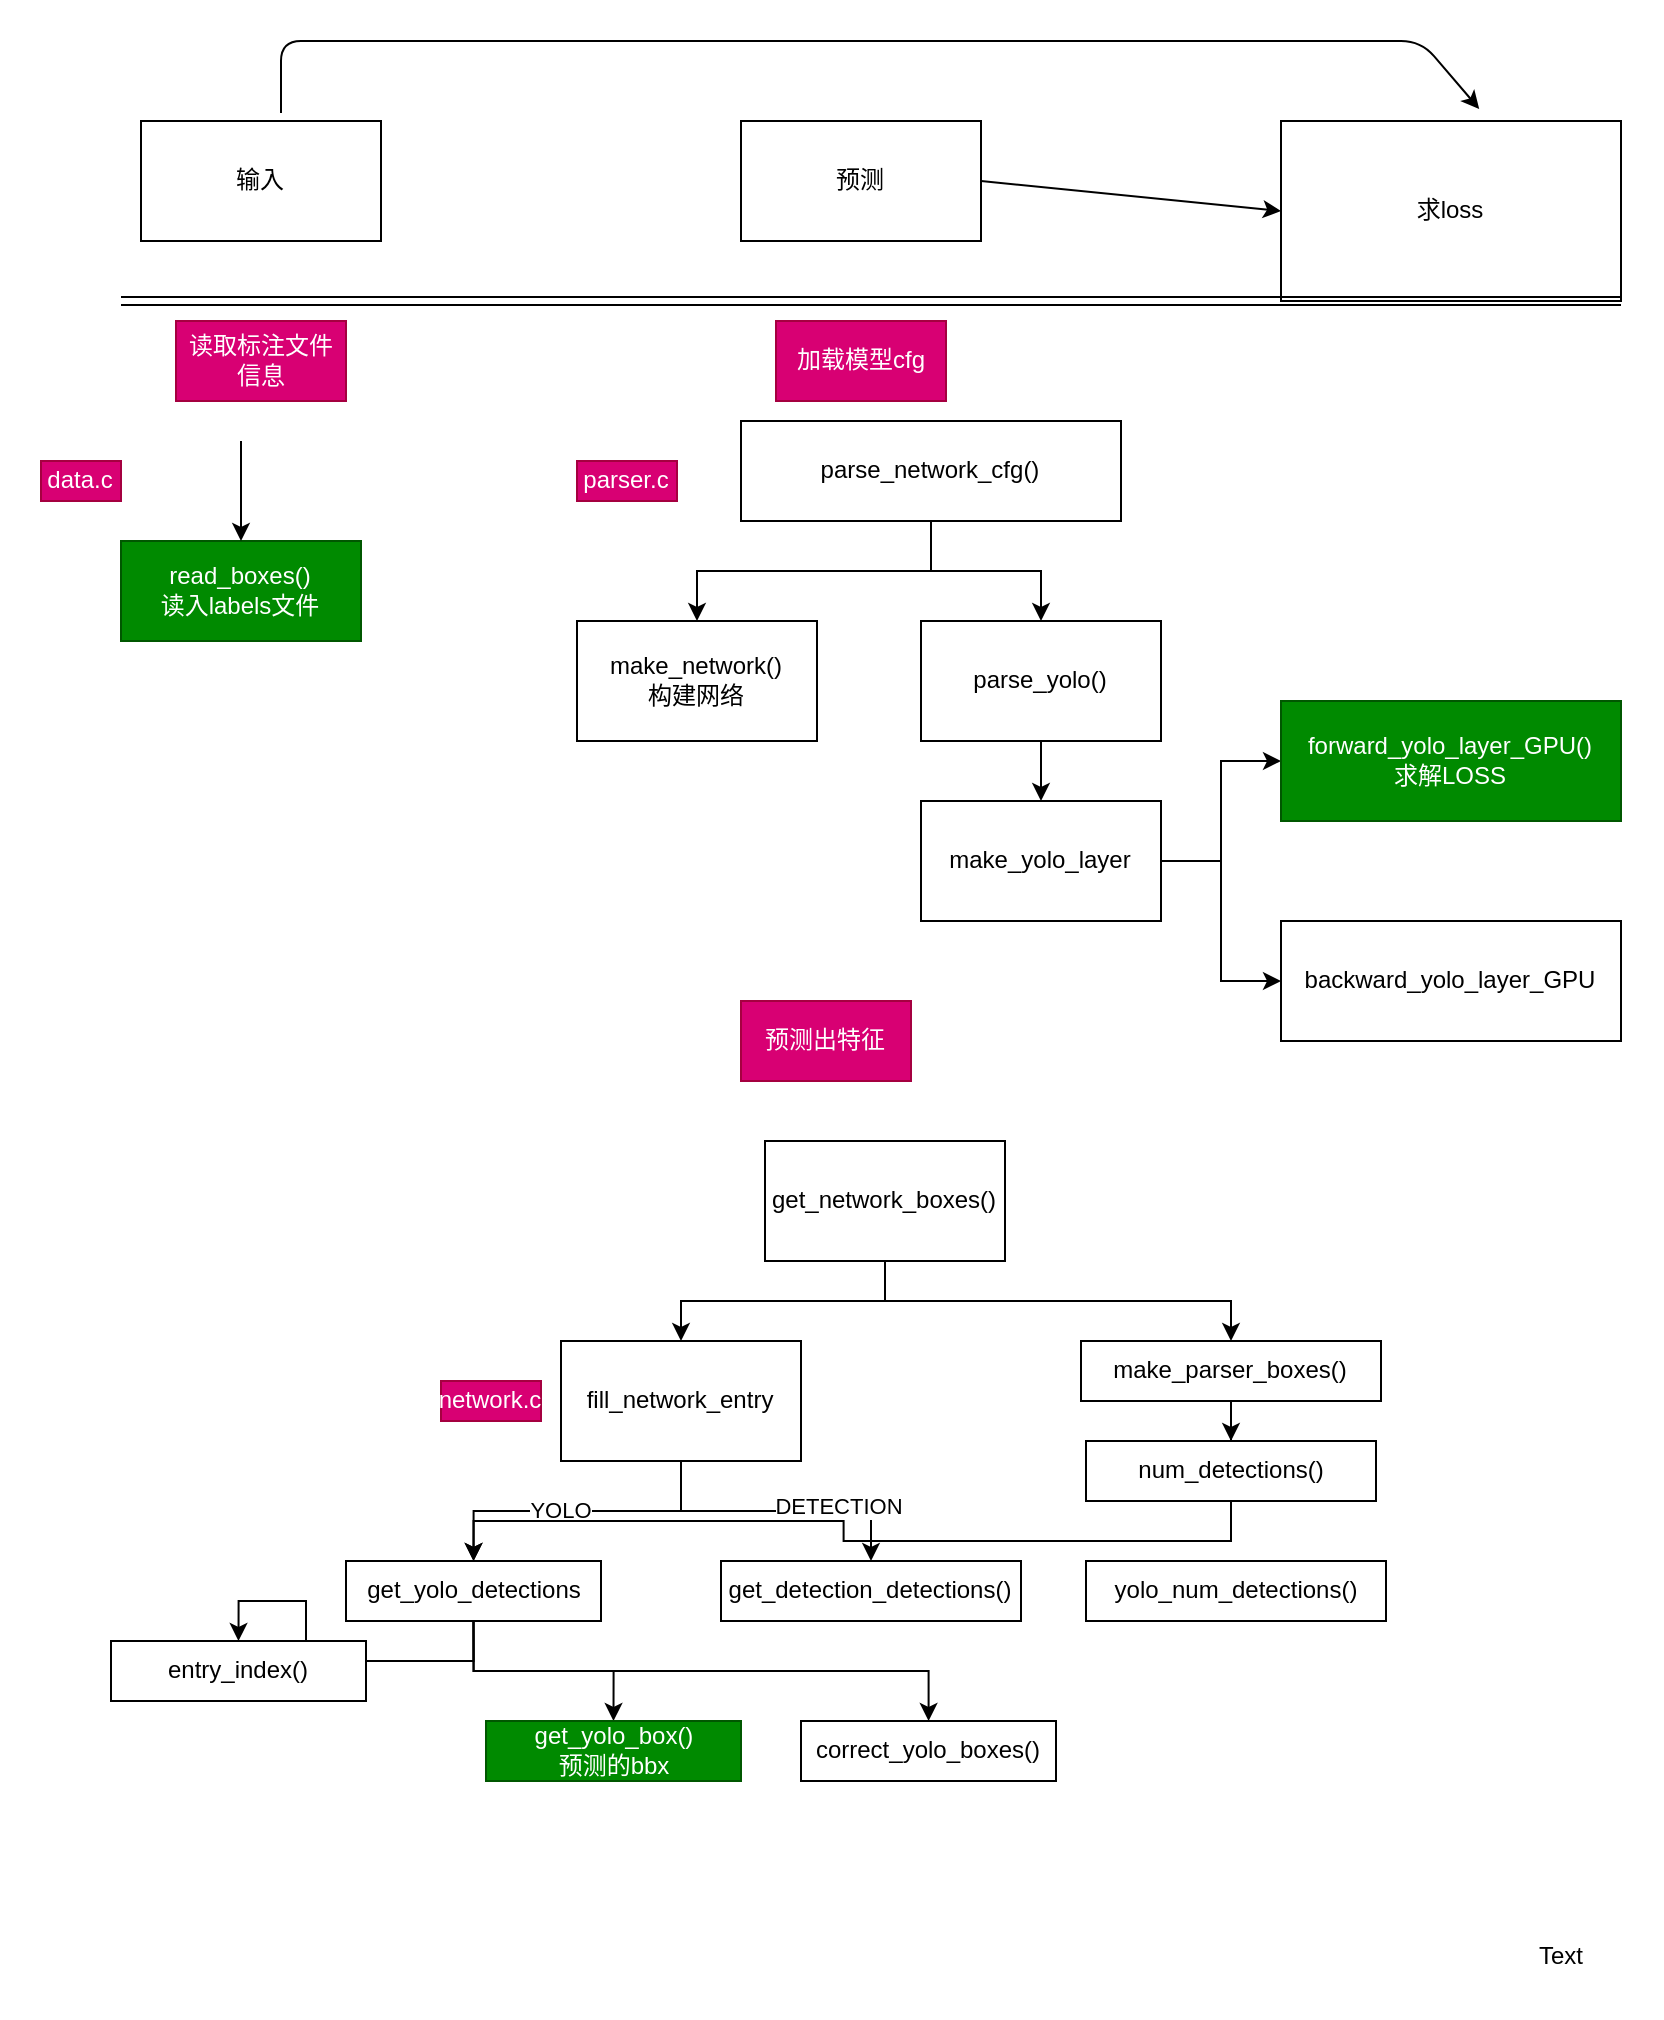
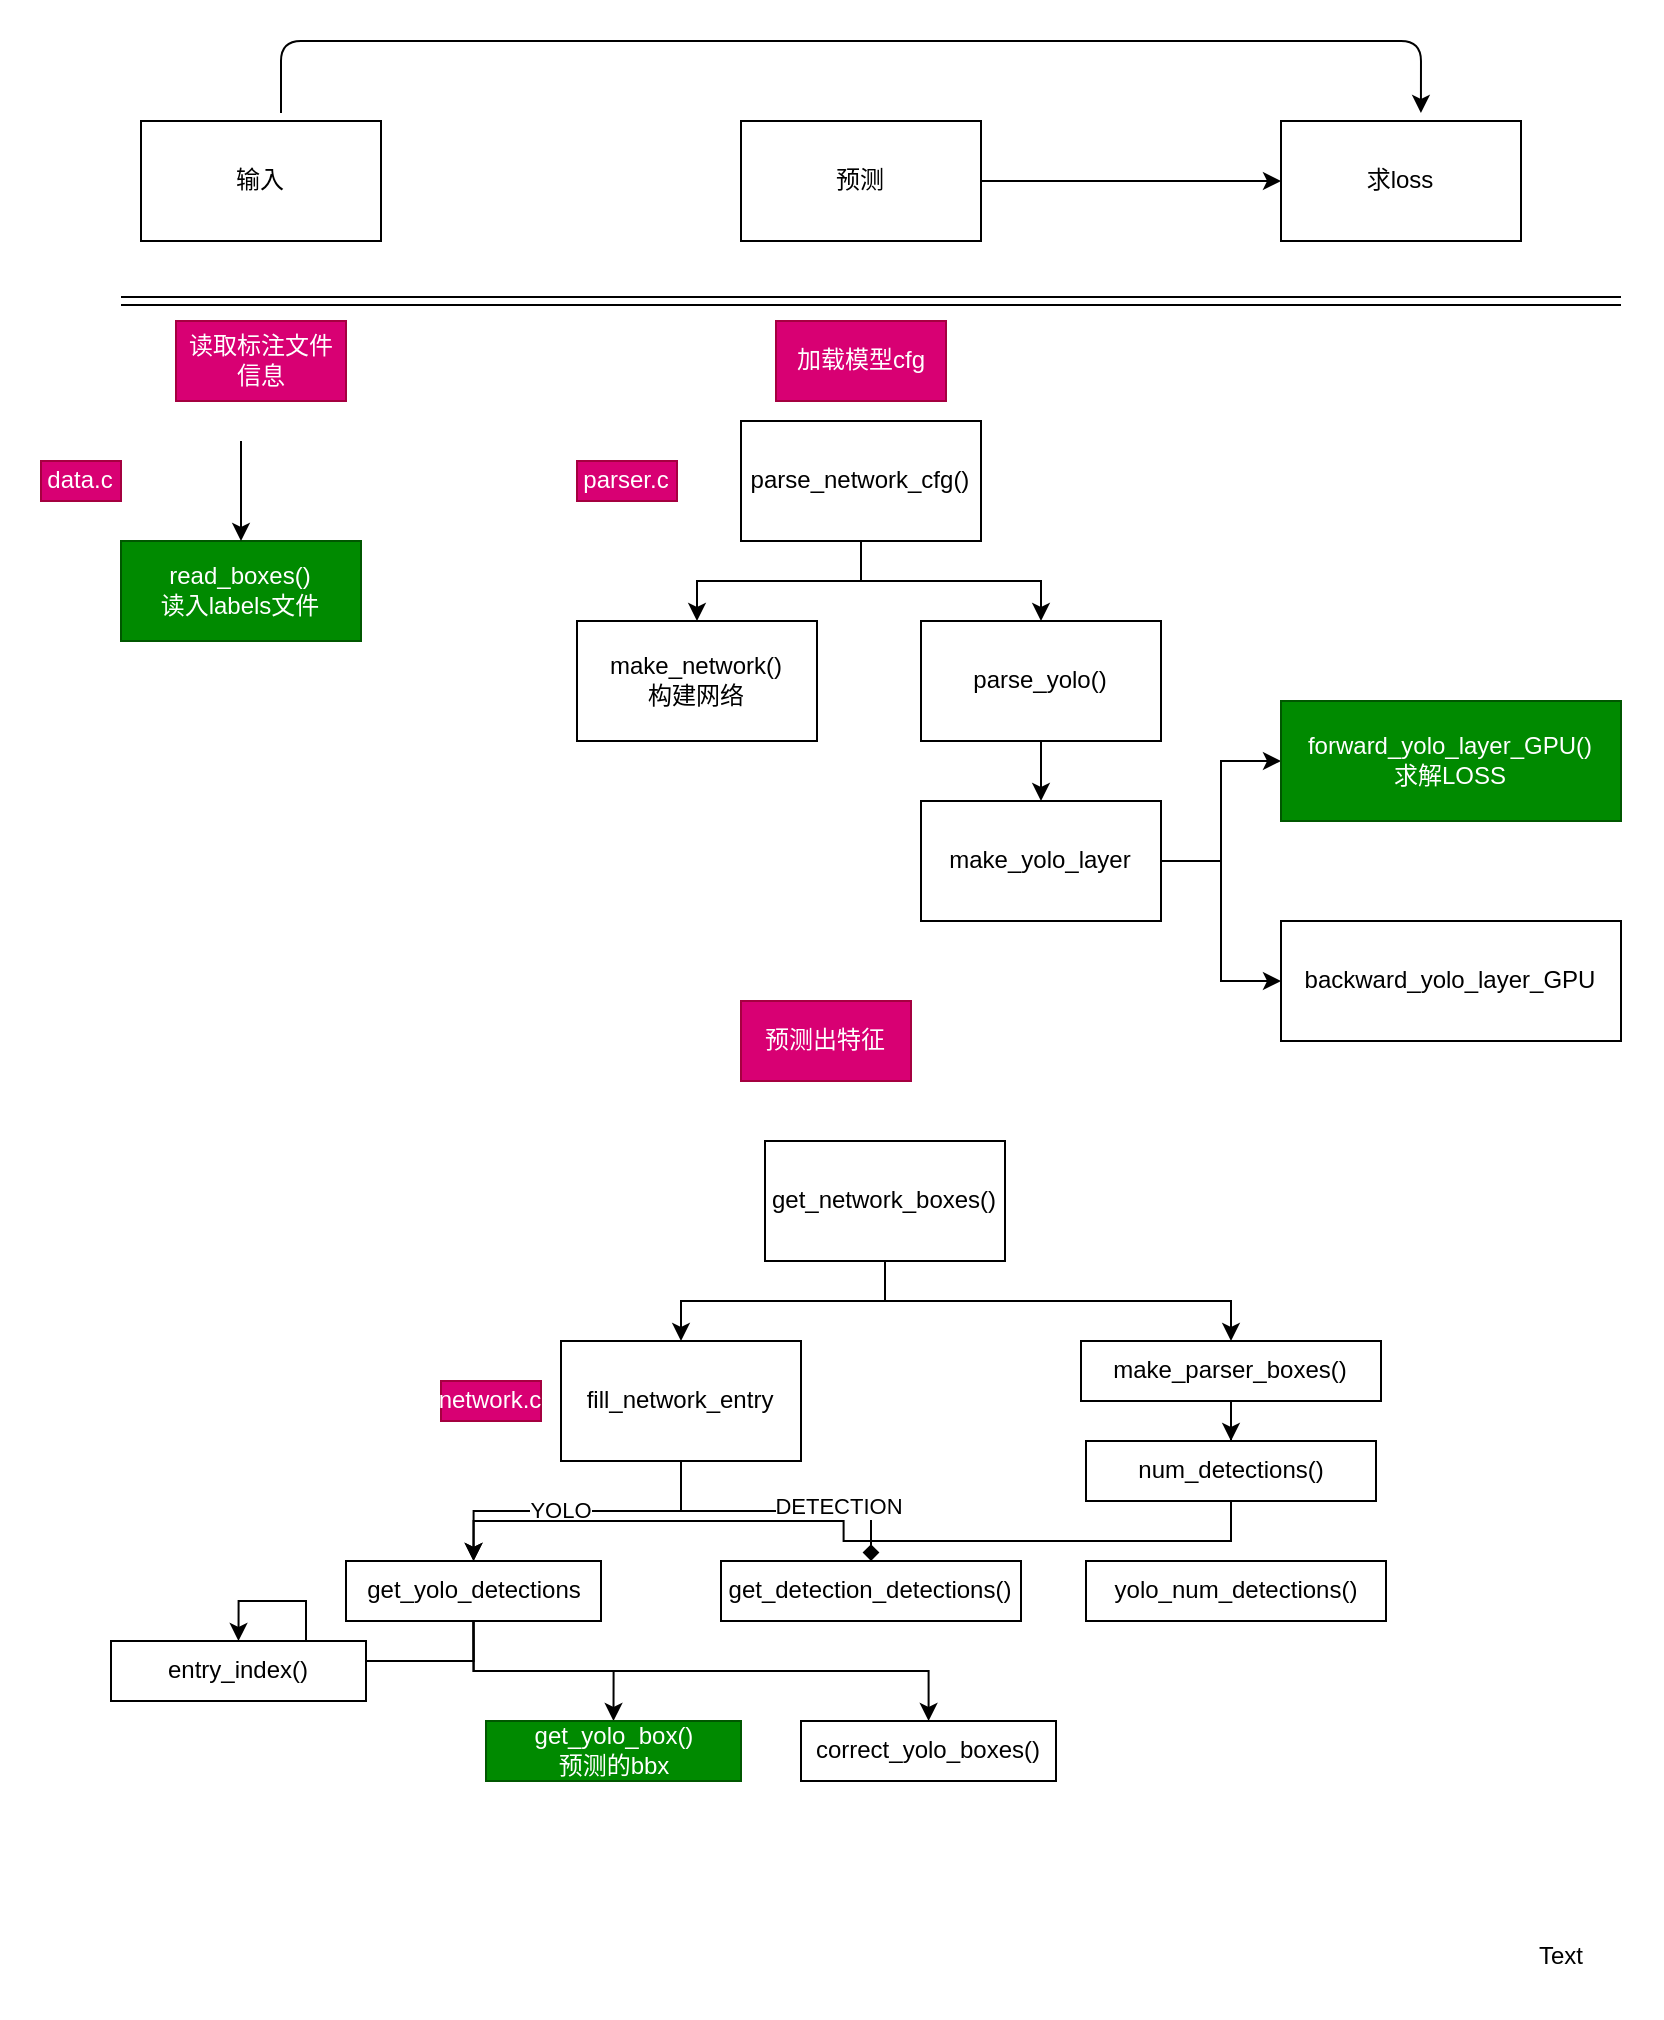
(1451, 211) -> (1401, 181)
(931, 471) -> (861, 481)
(871, 1546) -> (871, 1545)
